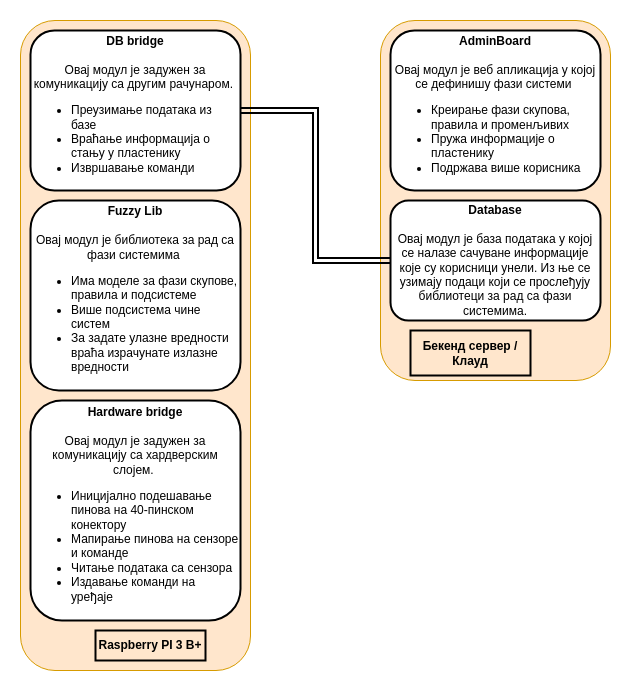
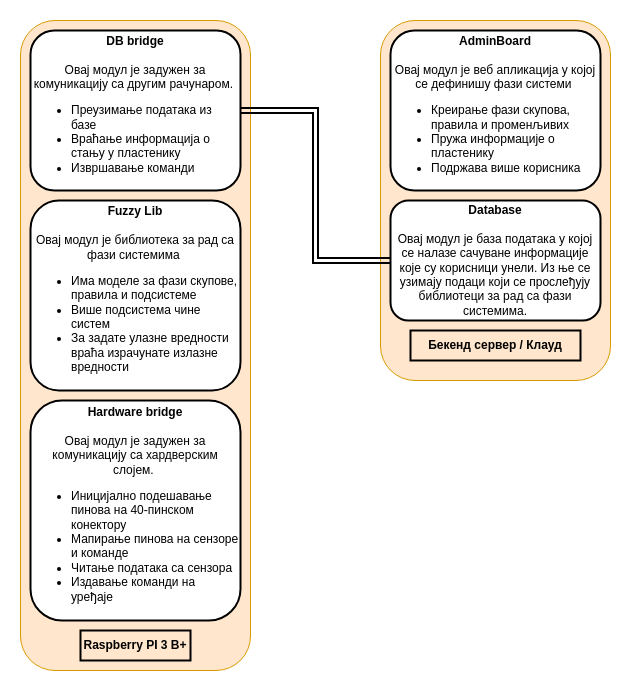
(471, 353) -> (496, 346)
(151, 646) -> (136, 646)
